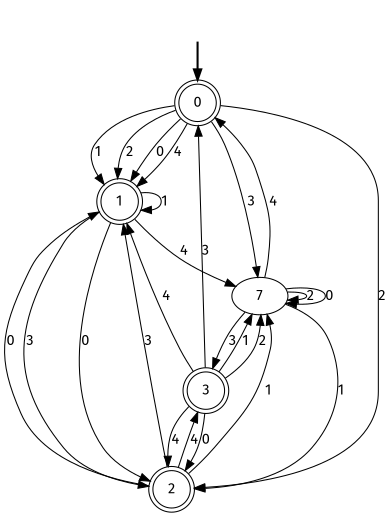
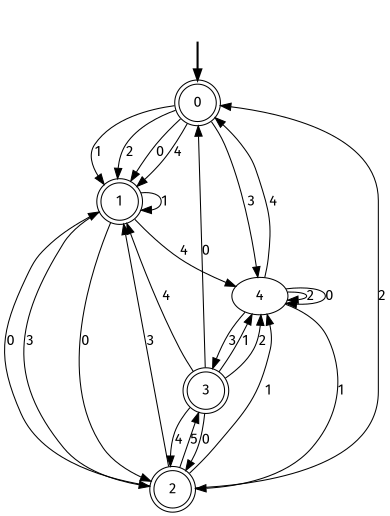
(205, 251) -> (206, 251)
(260, 296) -> (260, 296)
(378, 304) -> (378, 314)
(194, 440) -> (194, 440)
